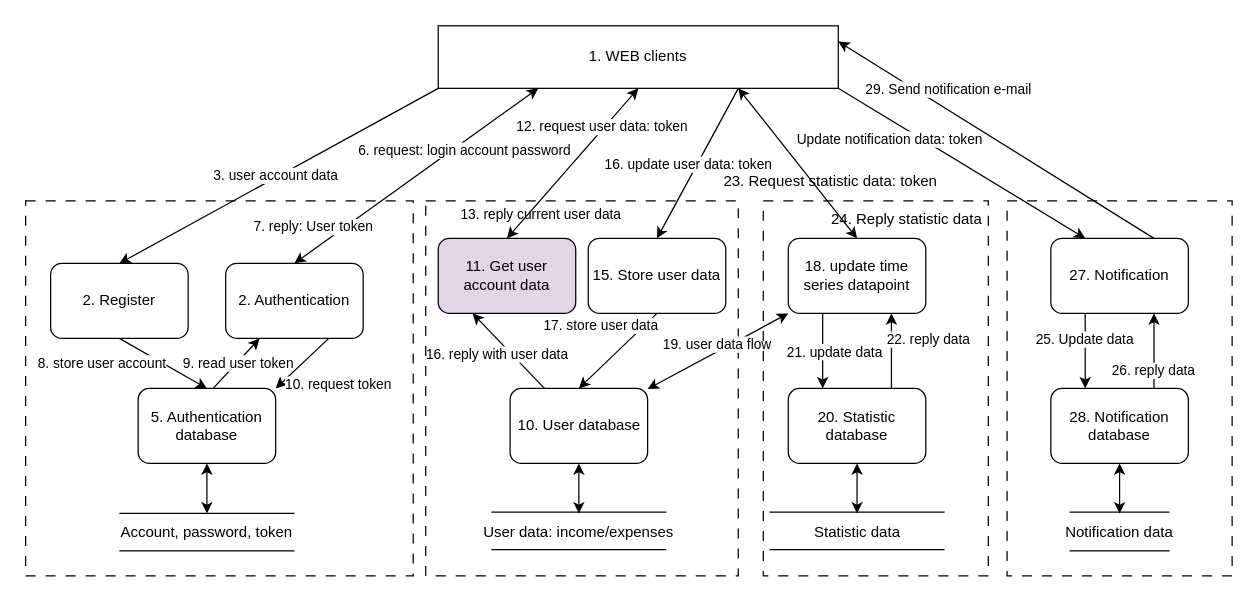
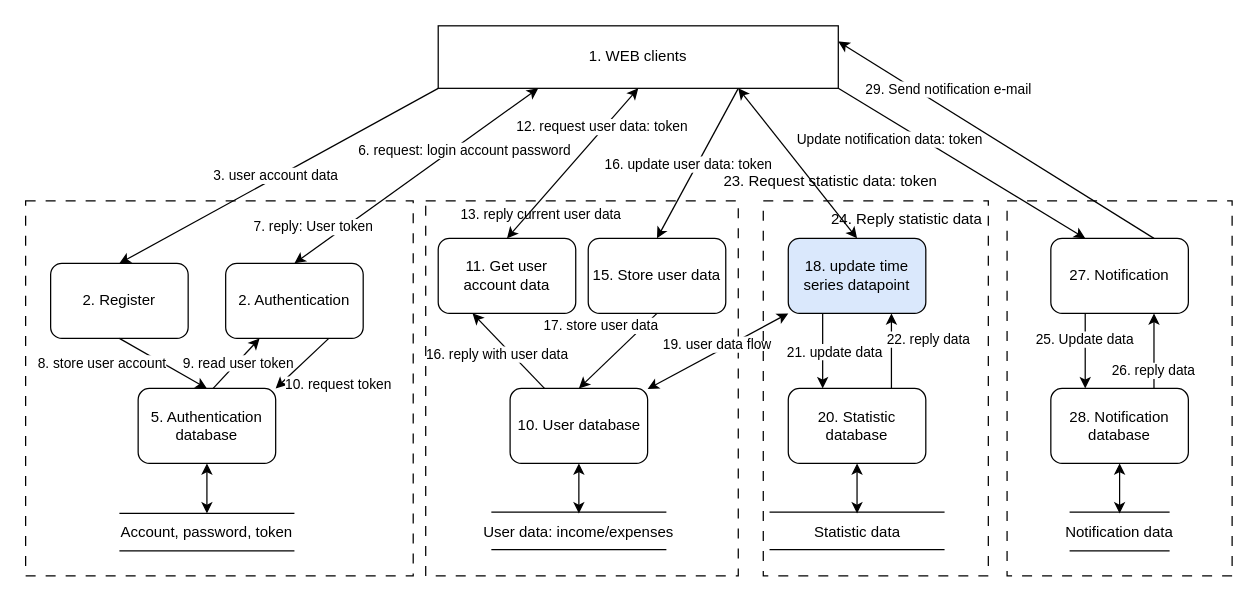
(507, 276) -> (507, 276)
(857, 276) -> (857, 276)
